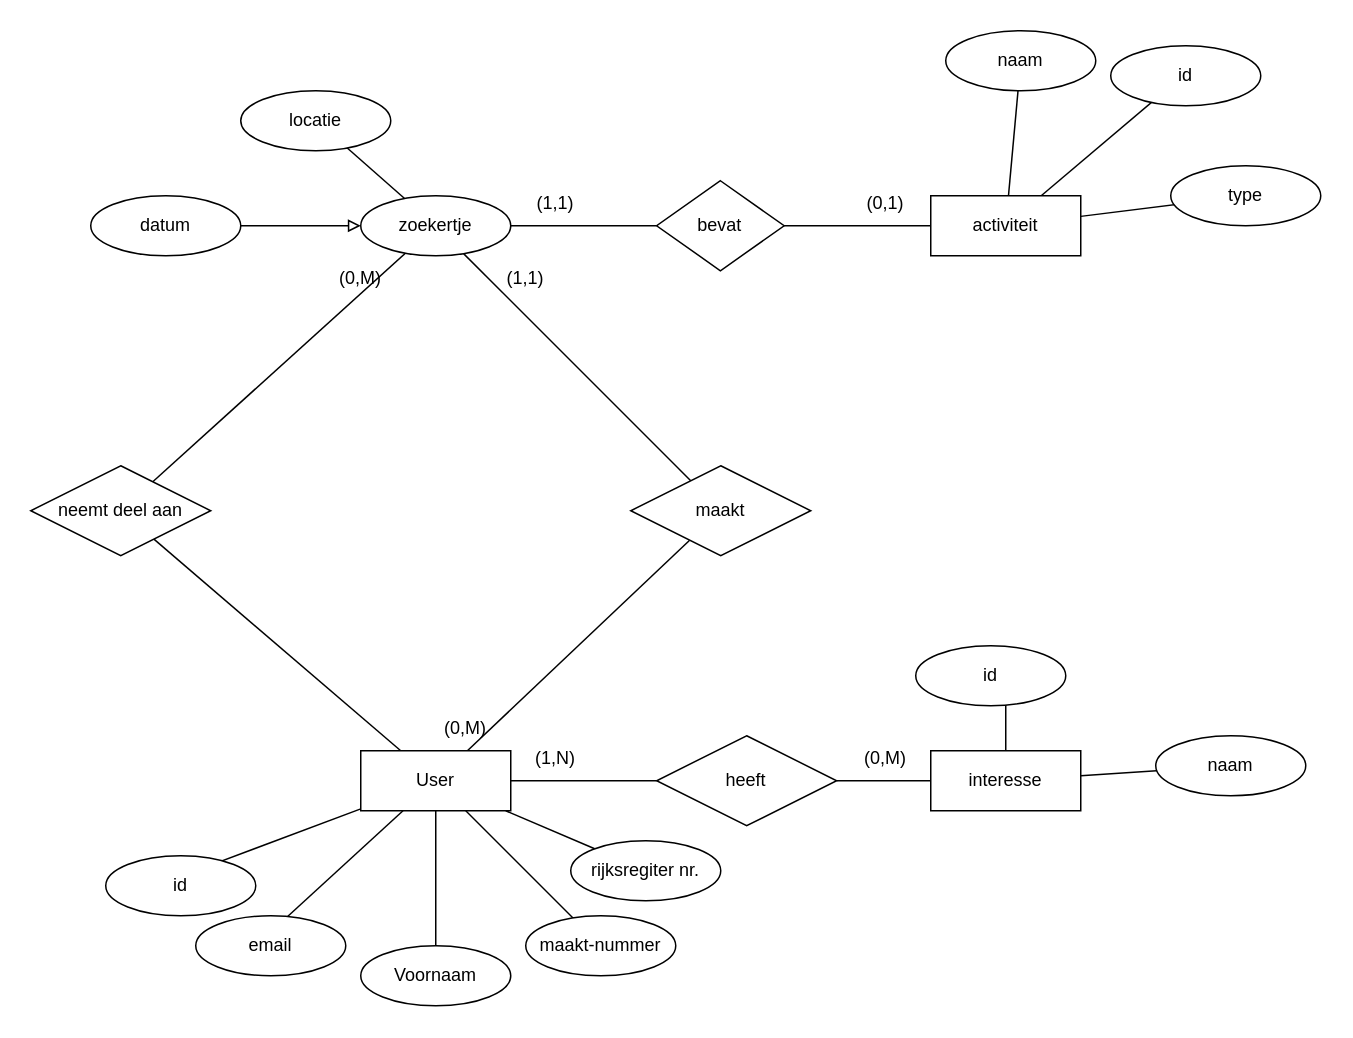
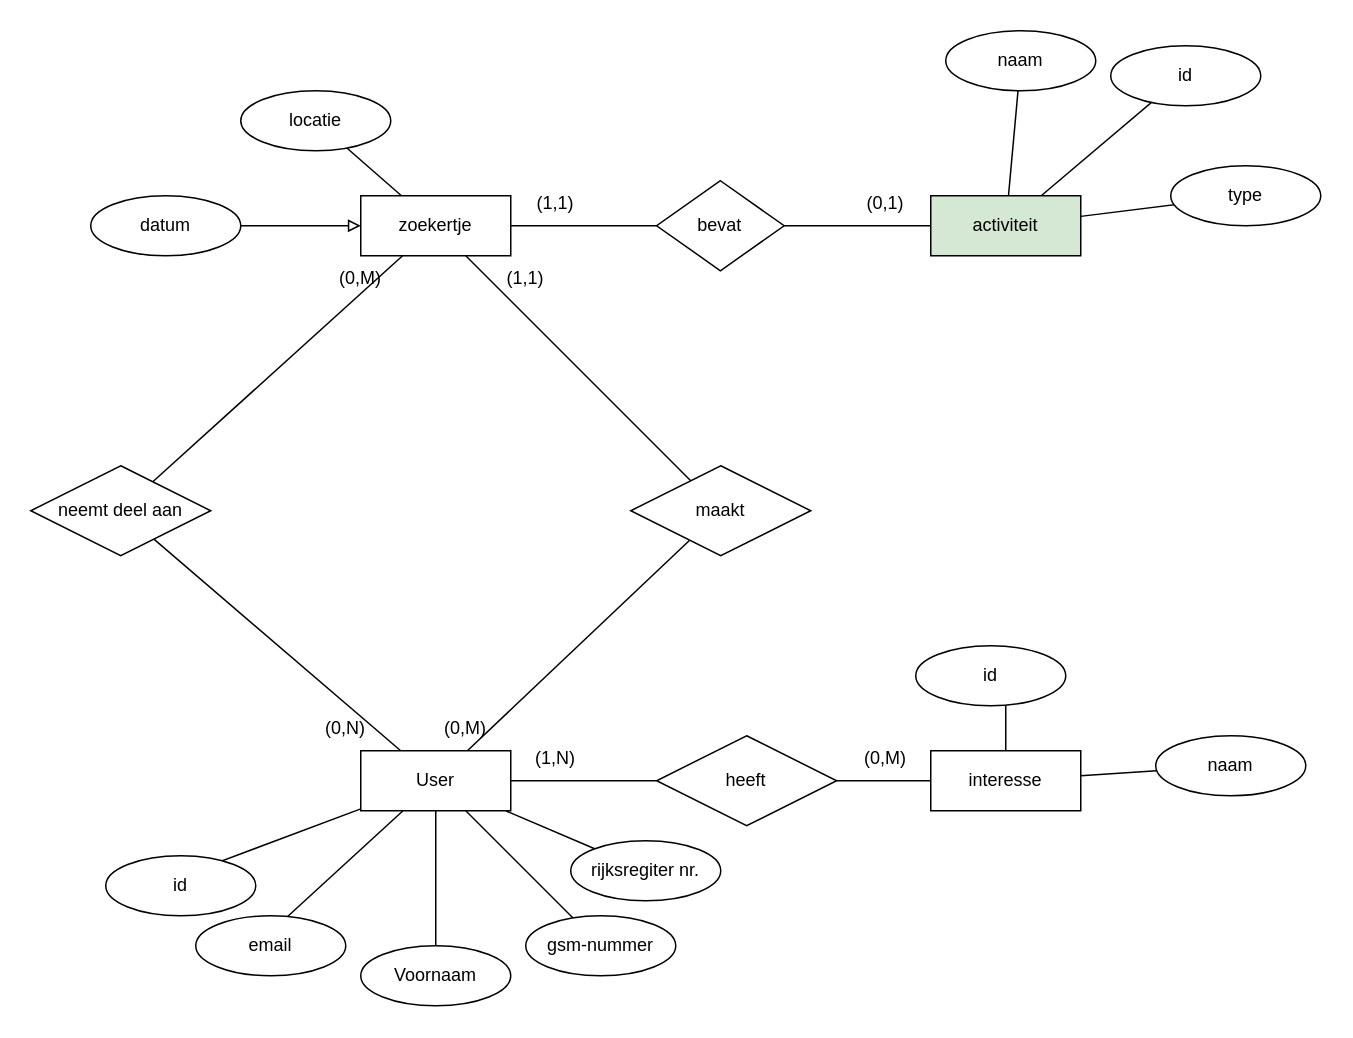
(436, 226) -> (436, 226)
(1006, 226) -> (1006, 226)
none -> (346, 728)
(601, 946) -> (601, 946)
